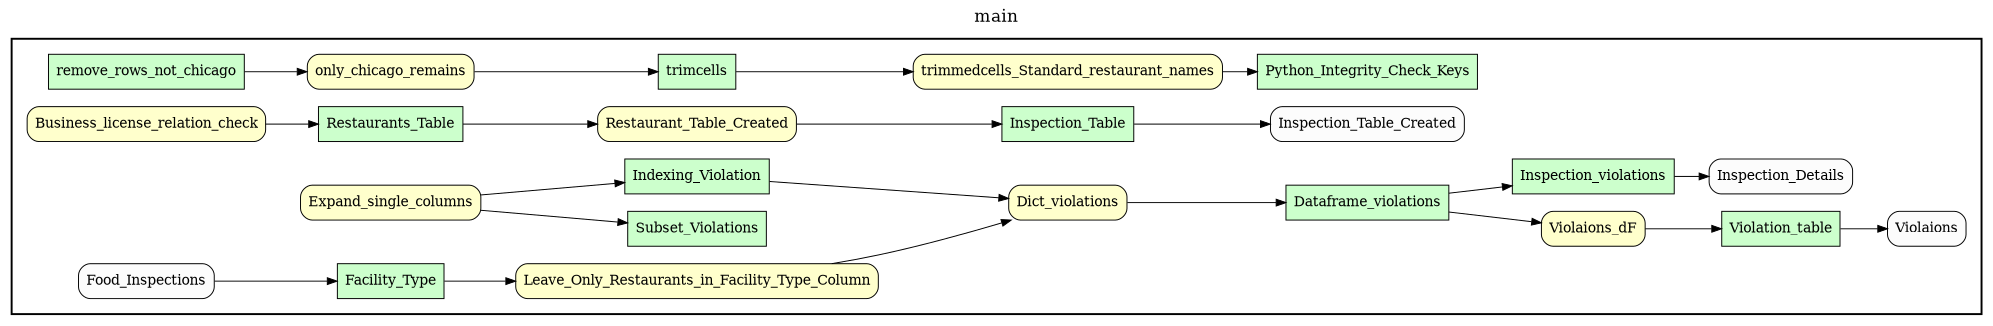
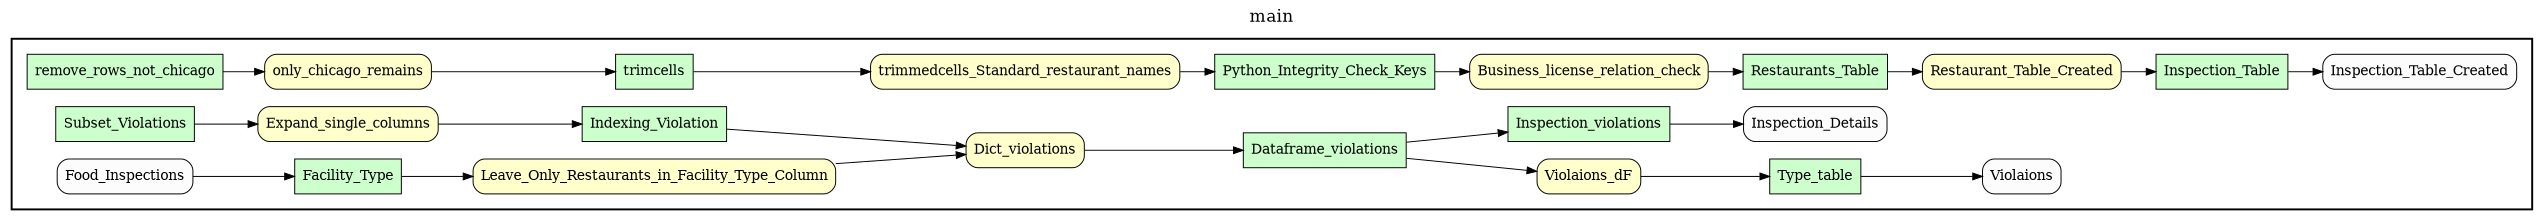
none -> (1447, 72)
(549, 216) -> (221, 124)
(1781, 229) -> (1815, 176)
